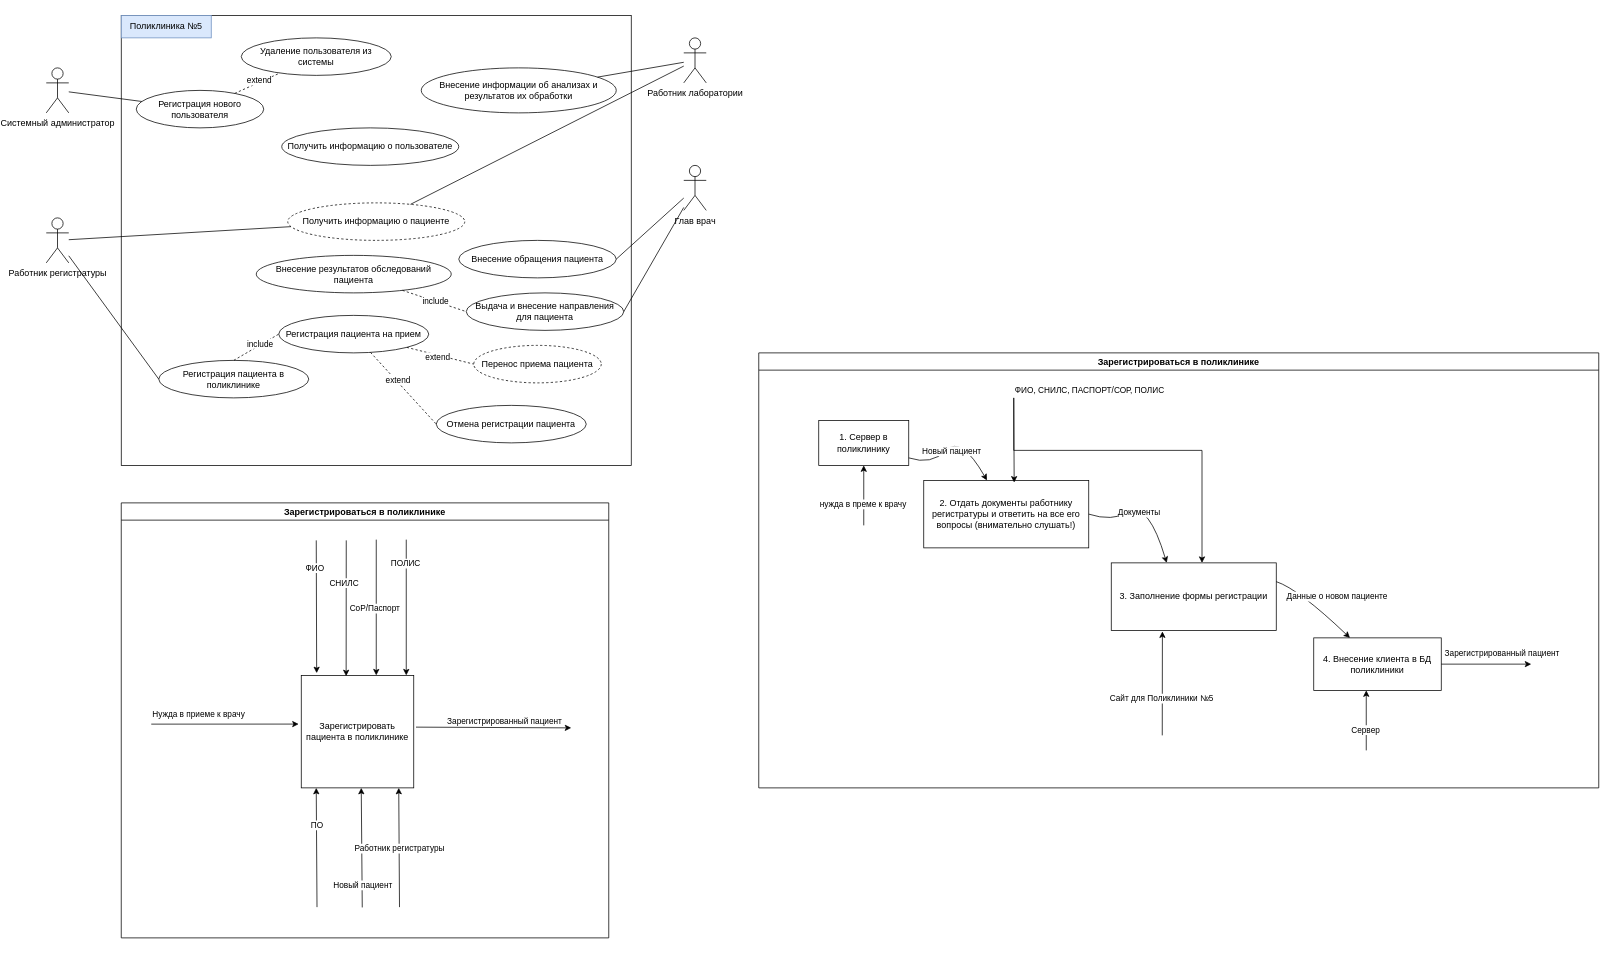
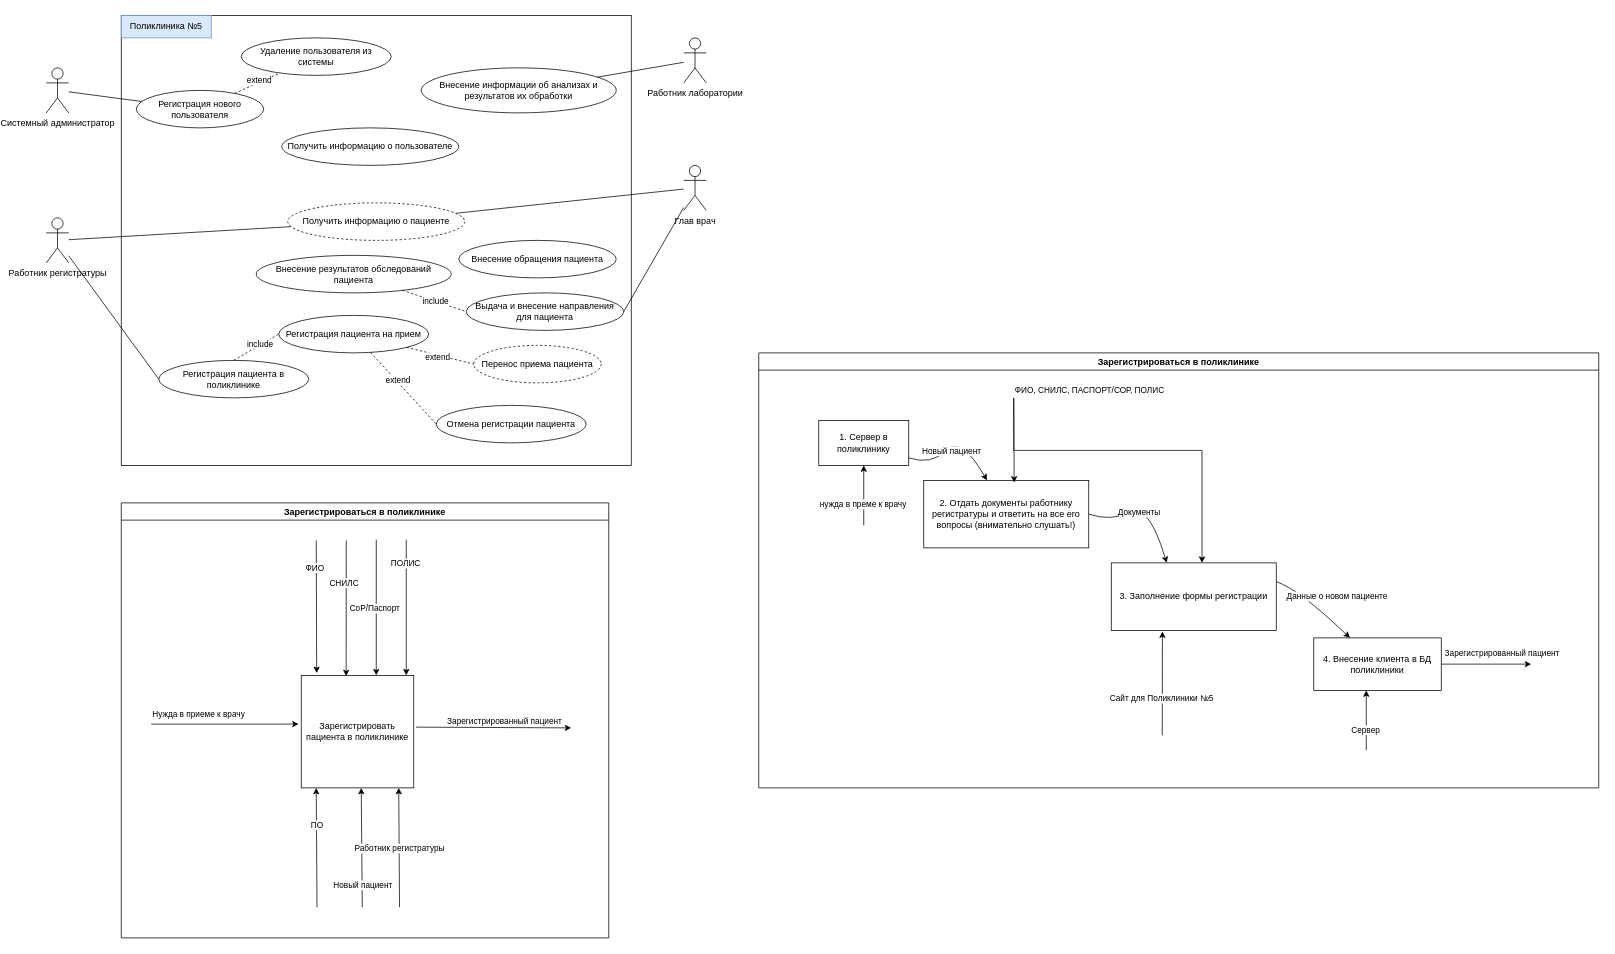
(547, 135) -> none
none -> (569, 201)
(650, 229) -> none
